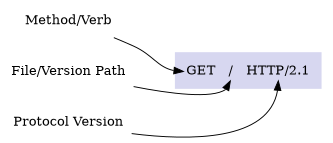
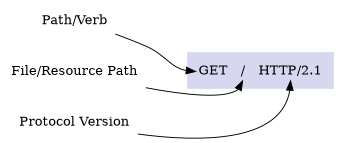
(69, 21) -> (75, 21)
(69, 71) -> (75, 71)
